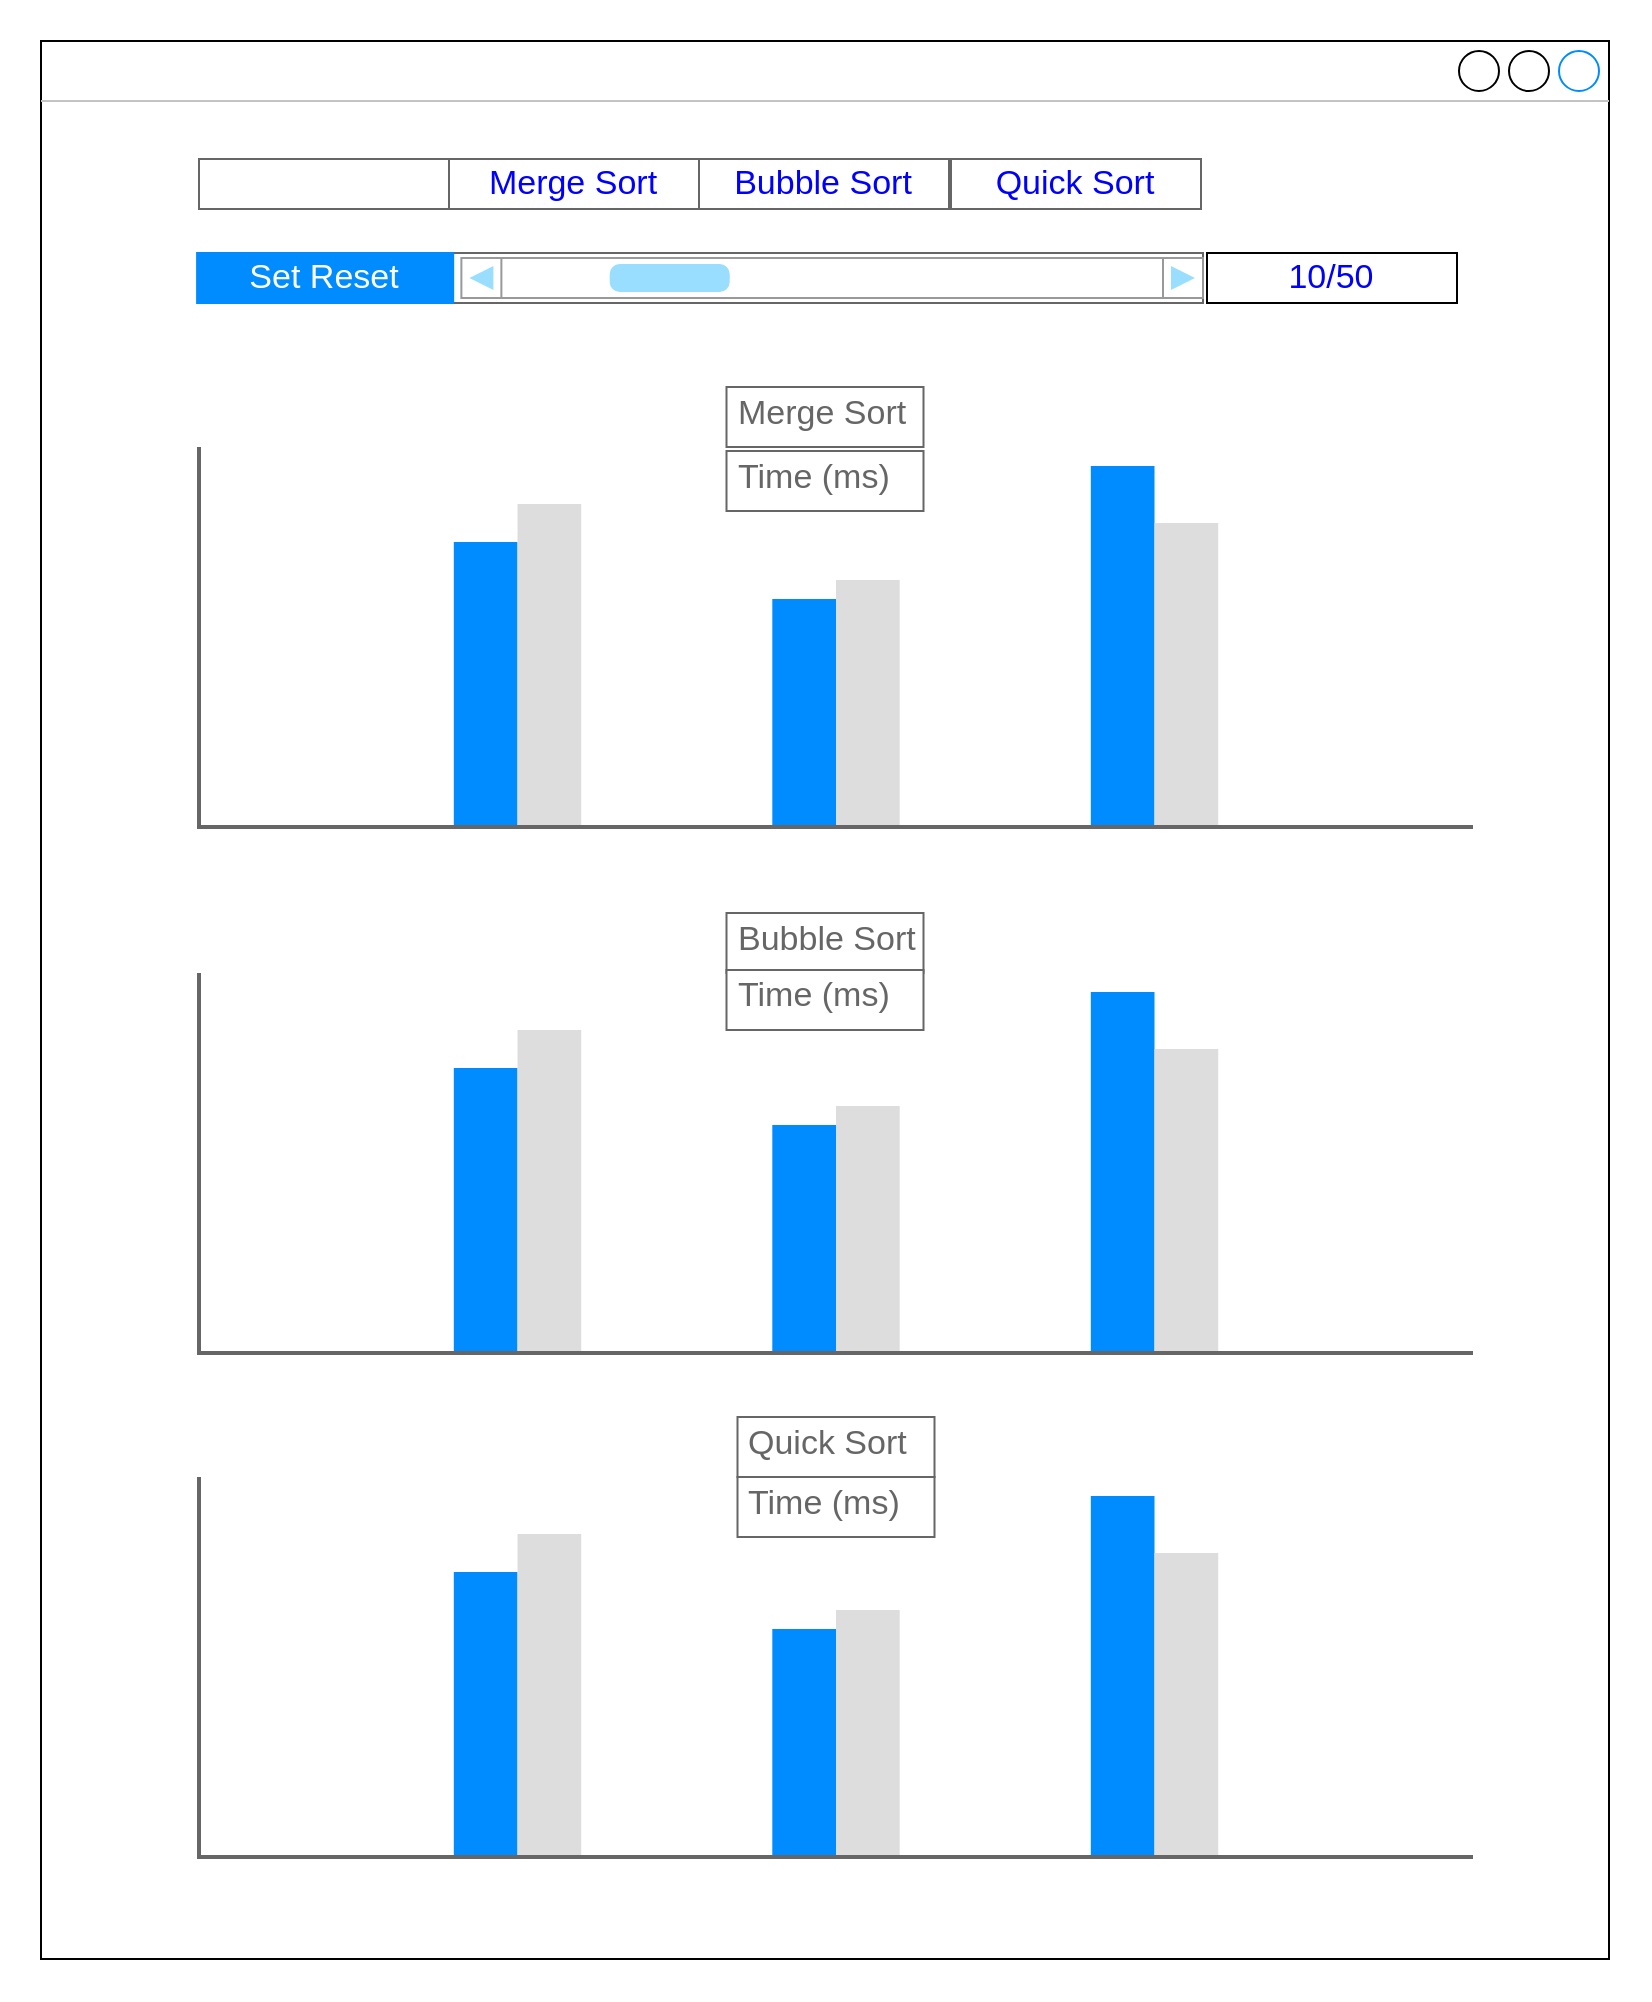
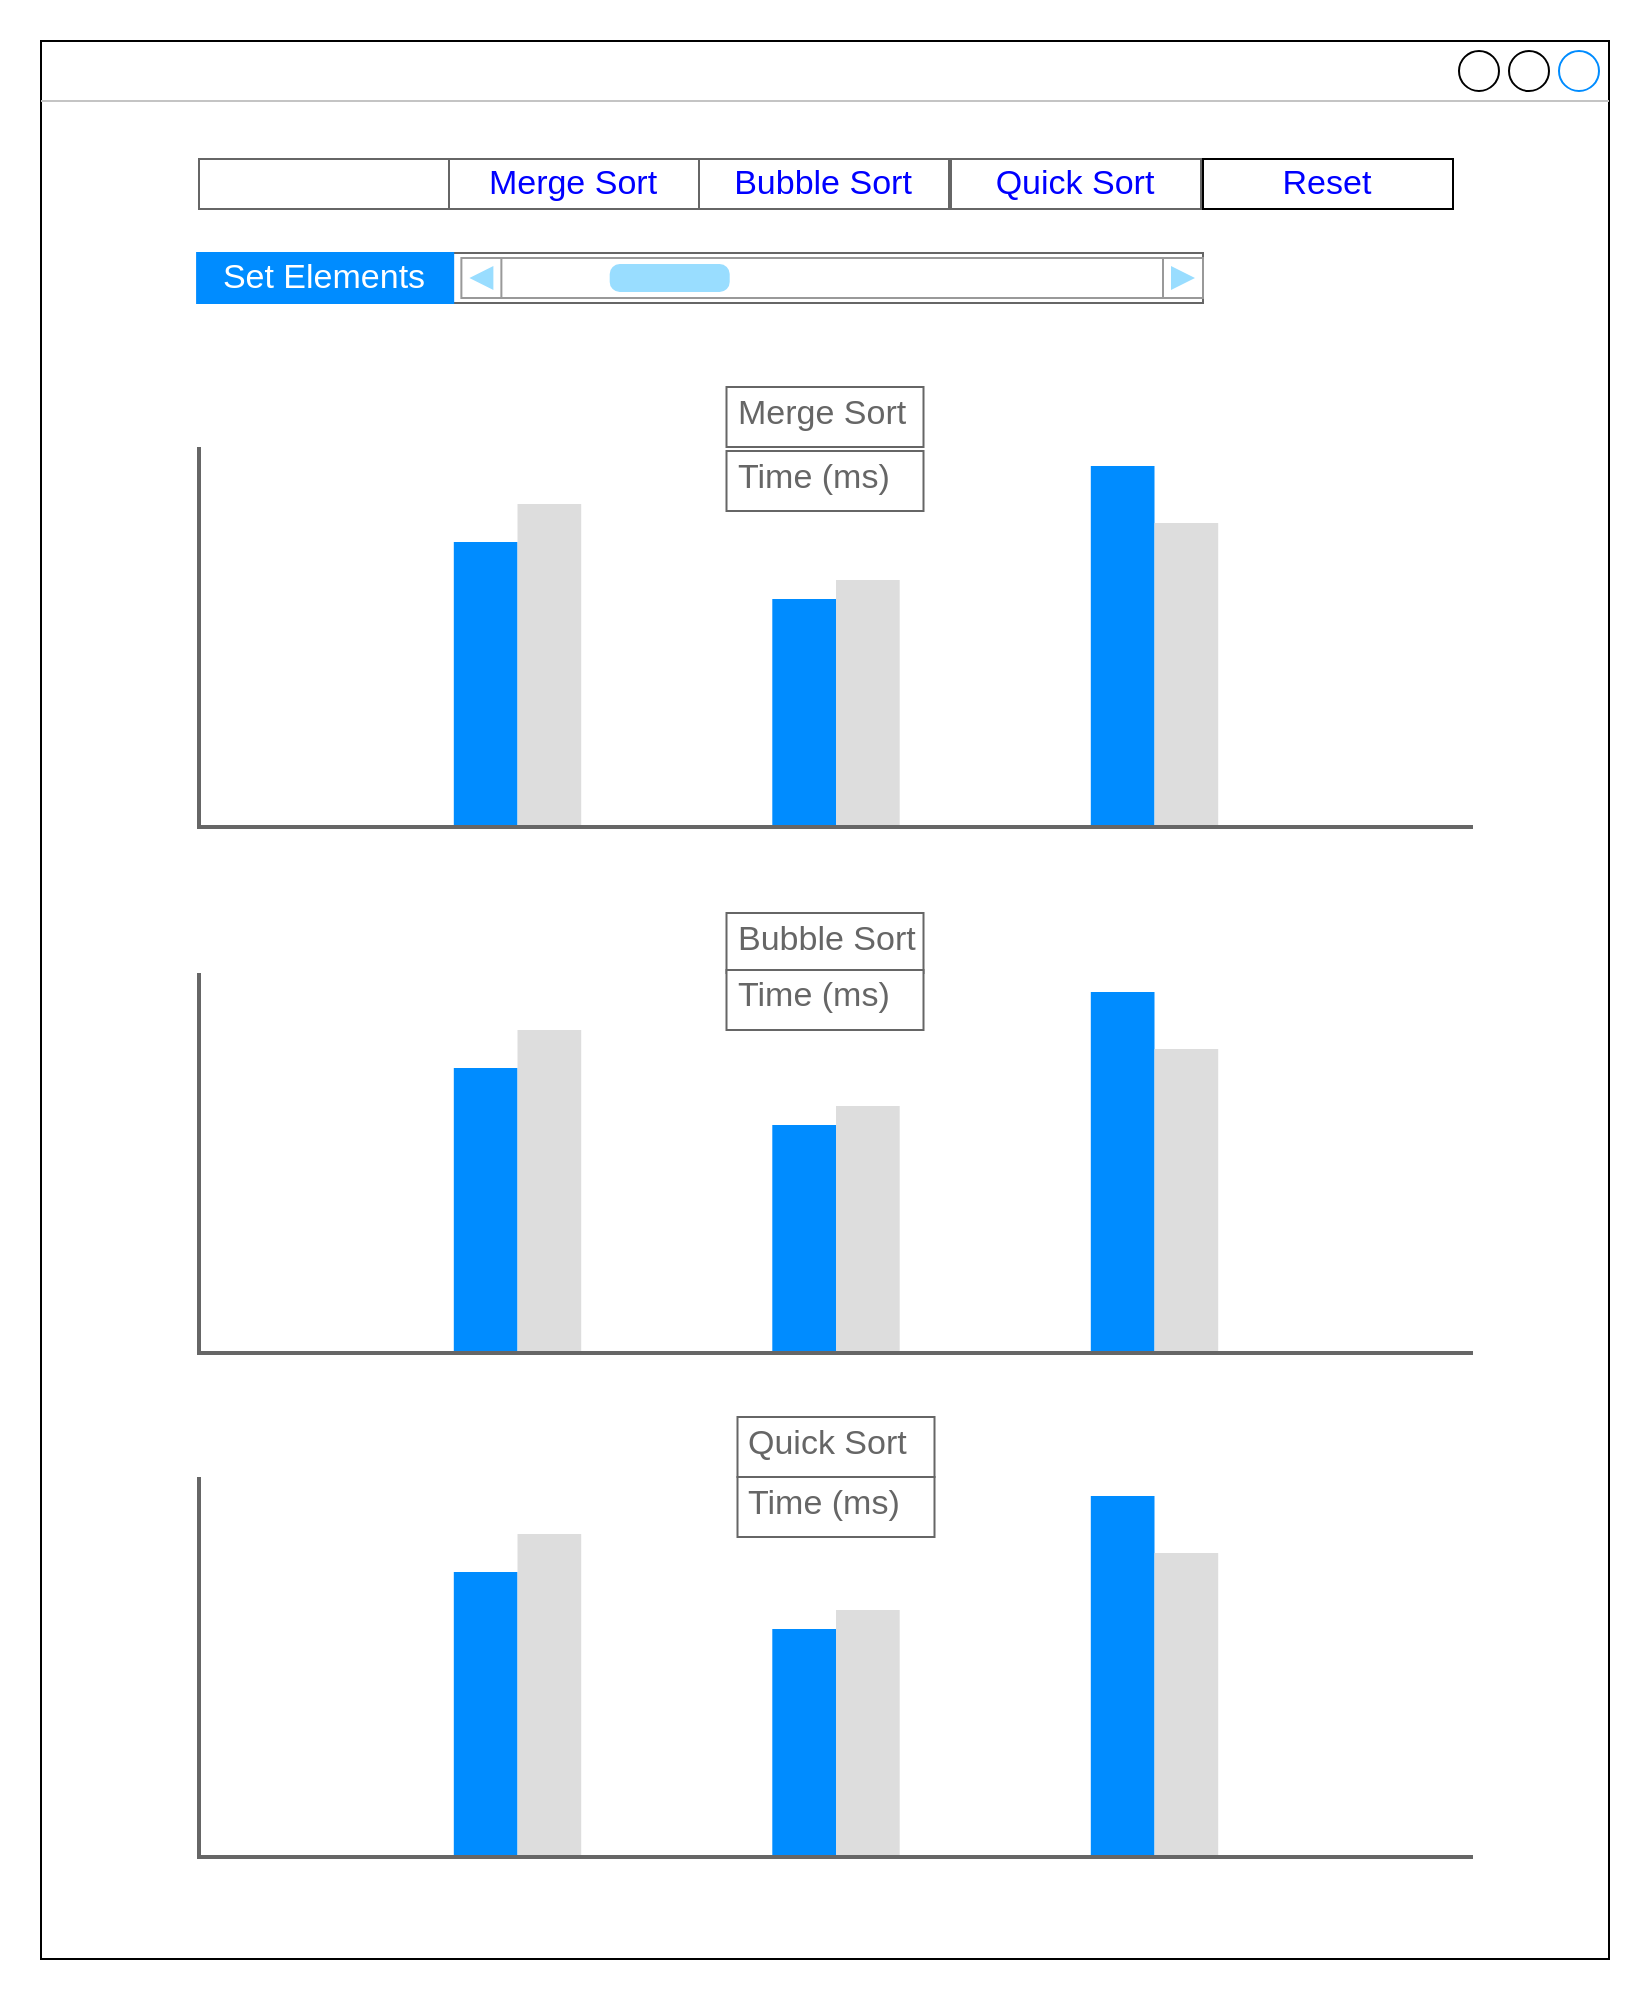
none -> (1328, 184)
(1332, 278) -> none
(325, 279) -> (325, 279)
